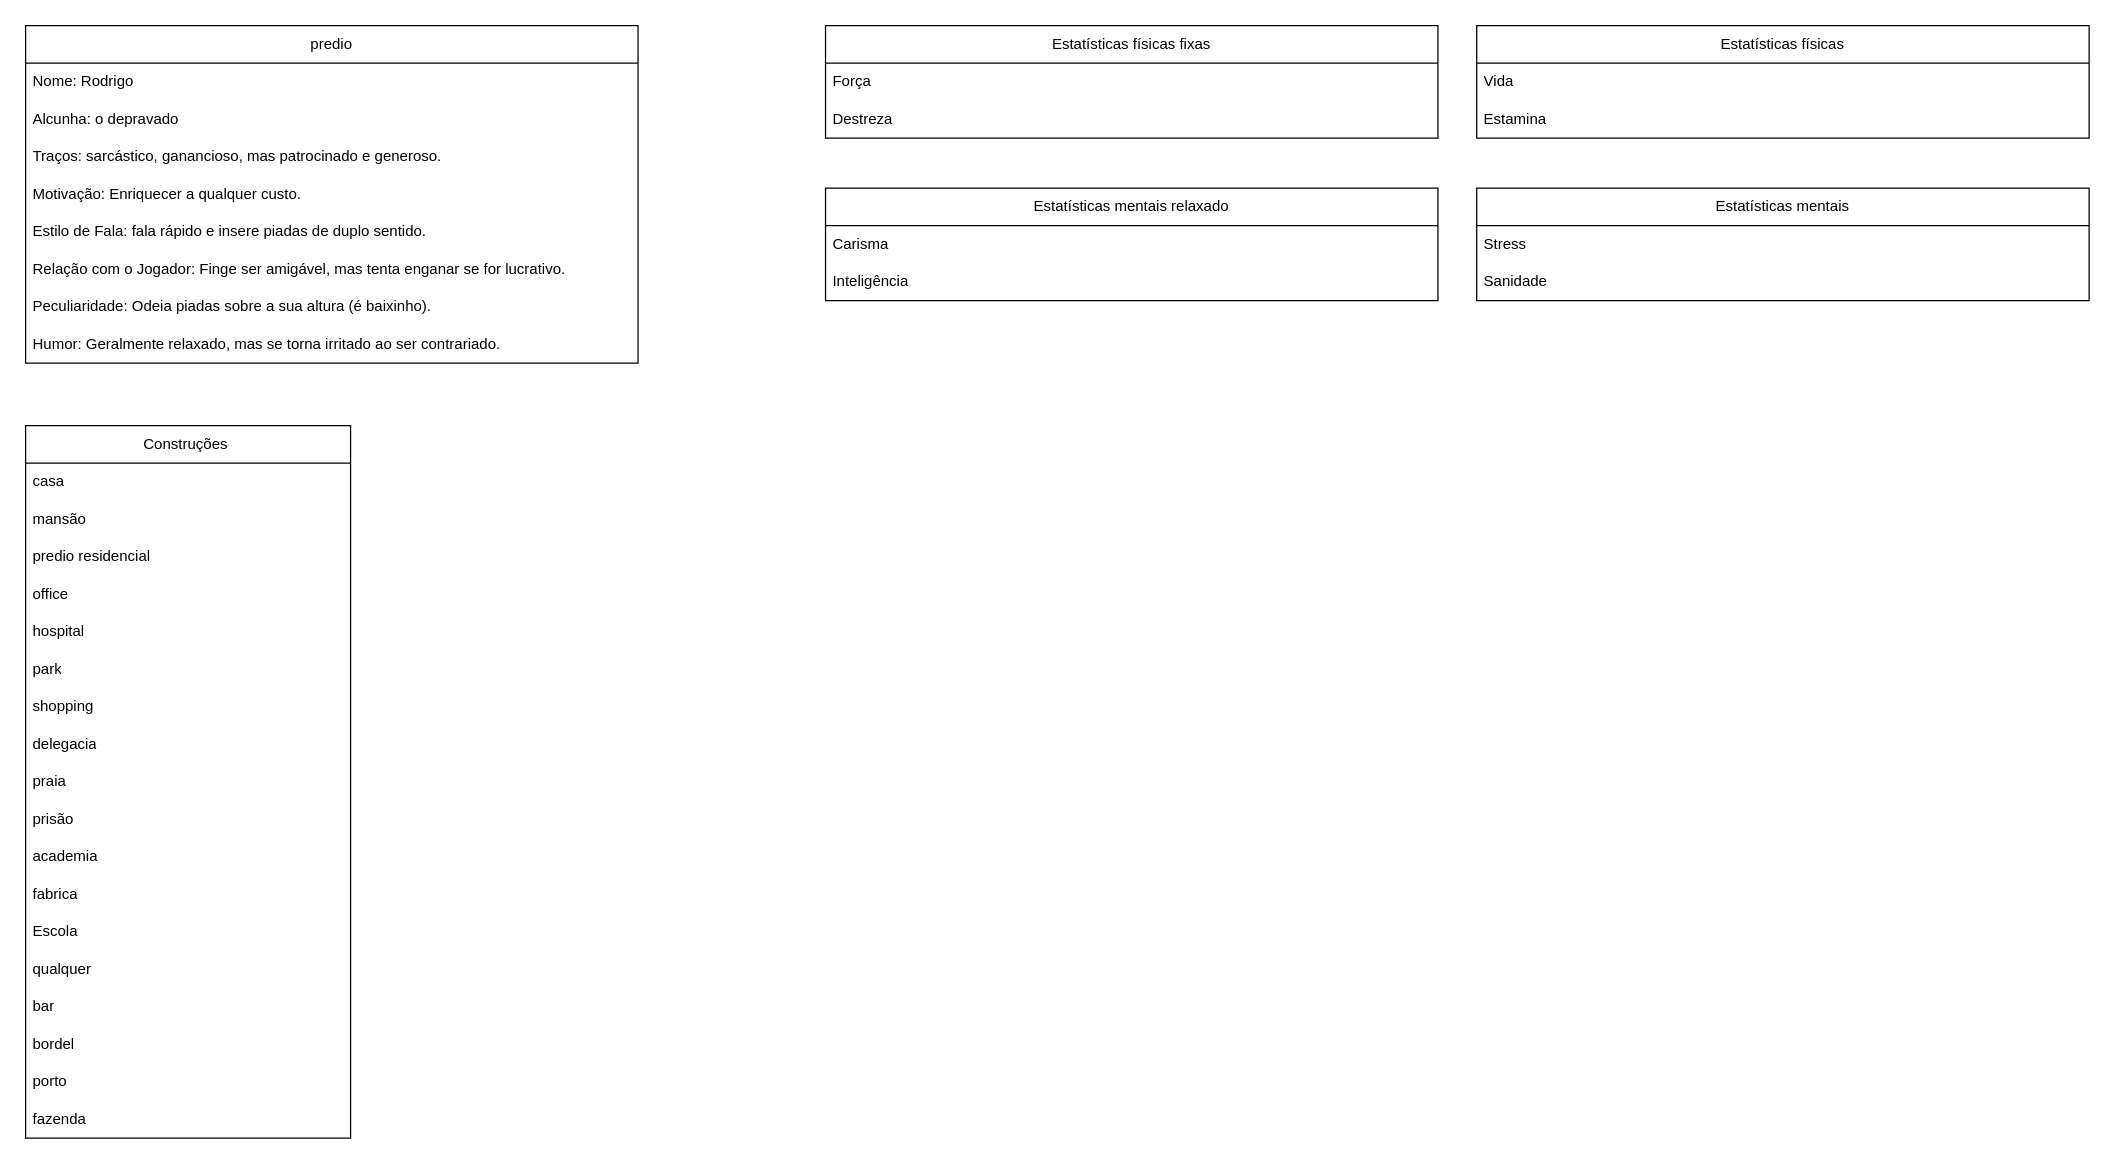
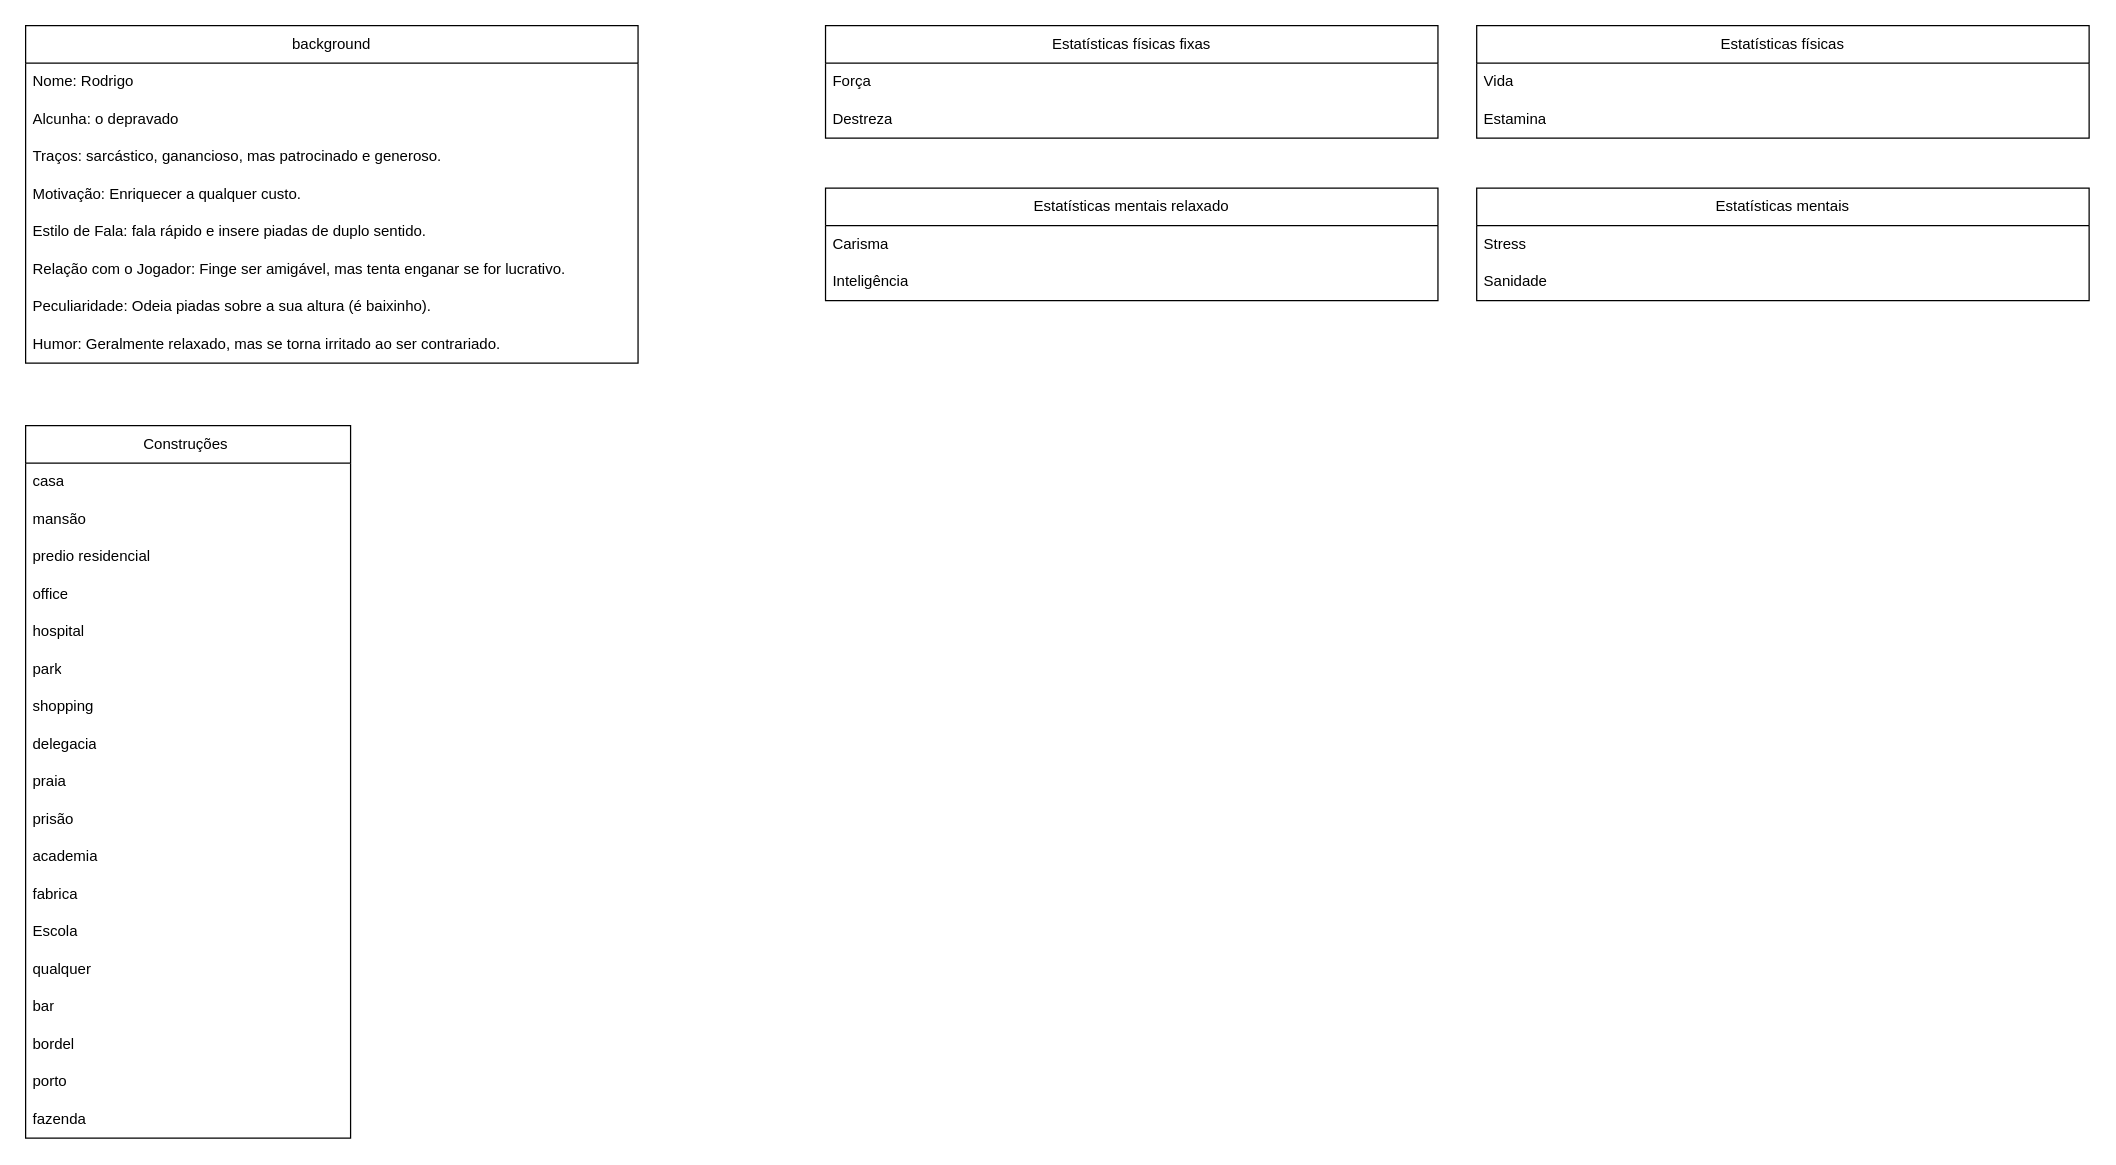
(332, 44) -> (332, 44)
